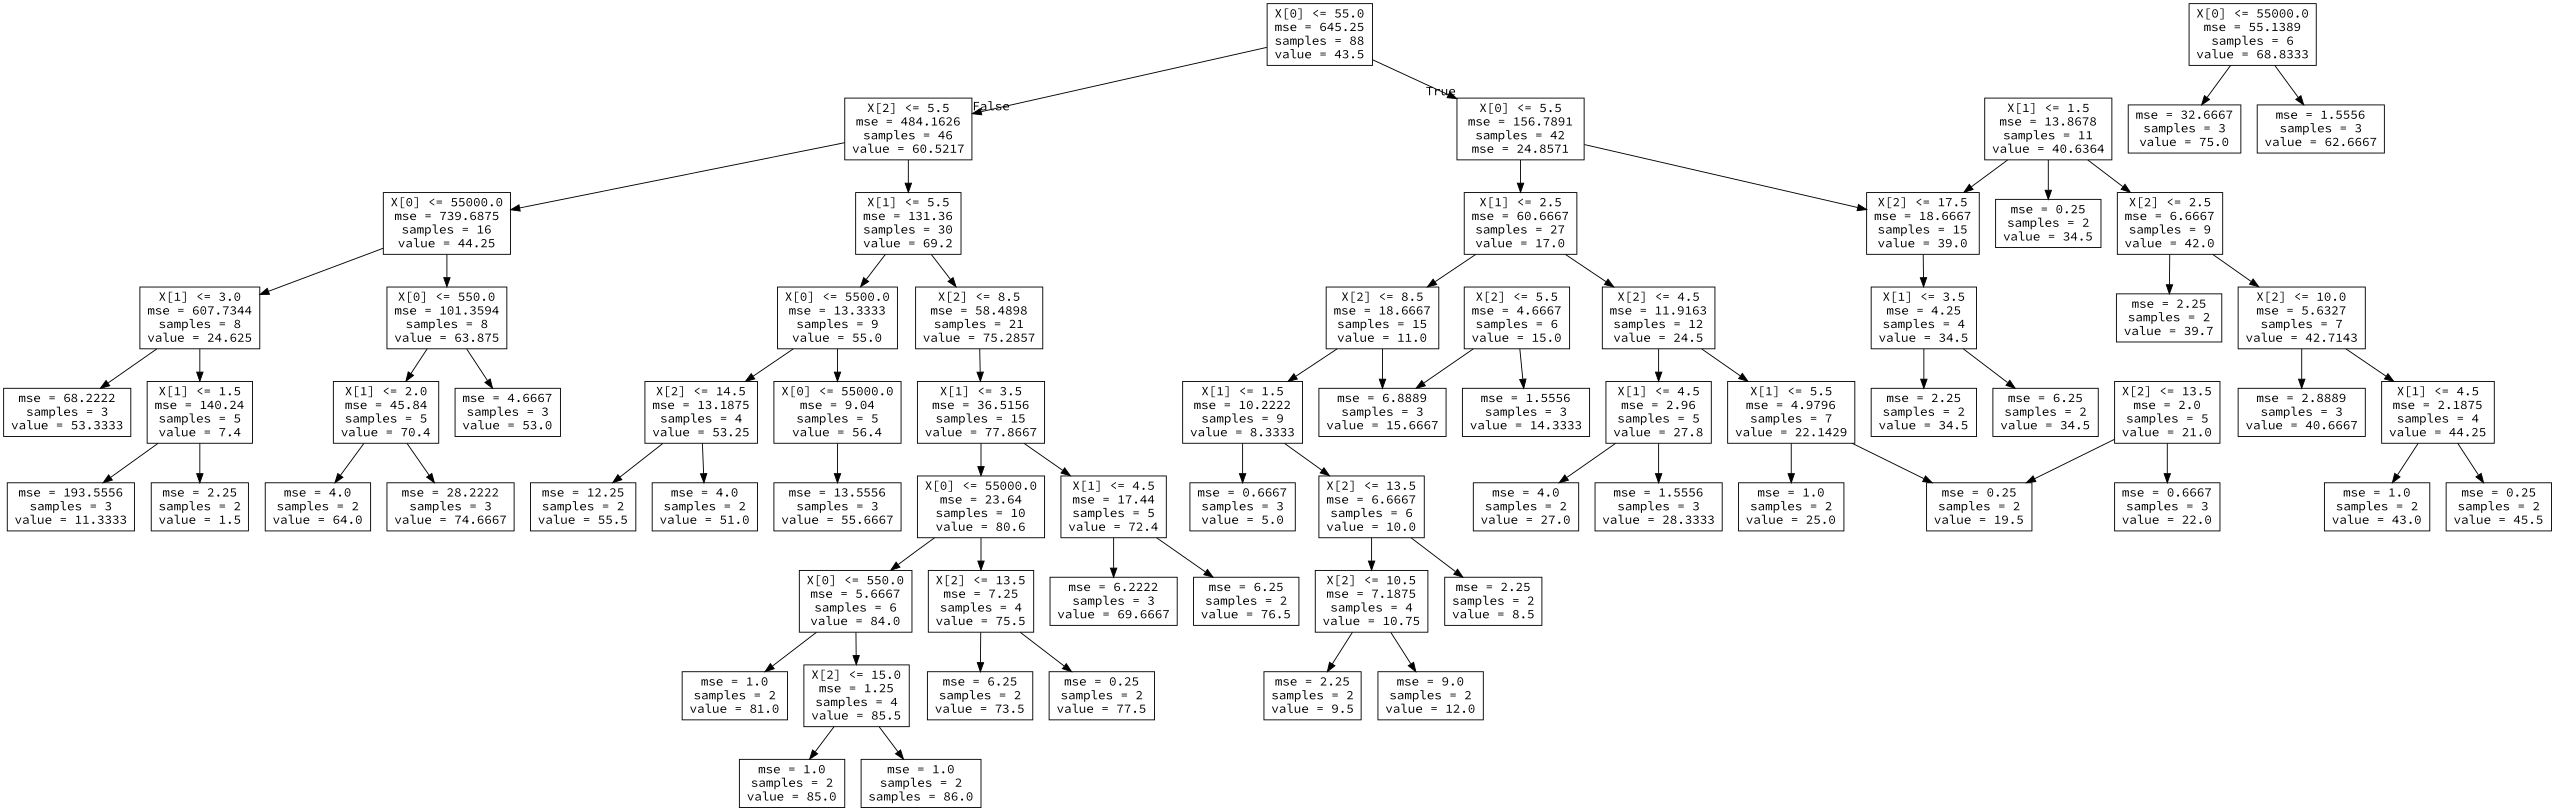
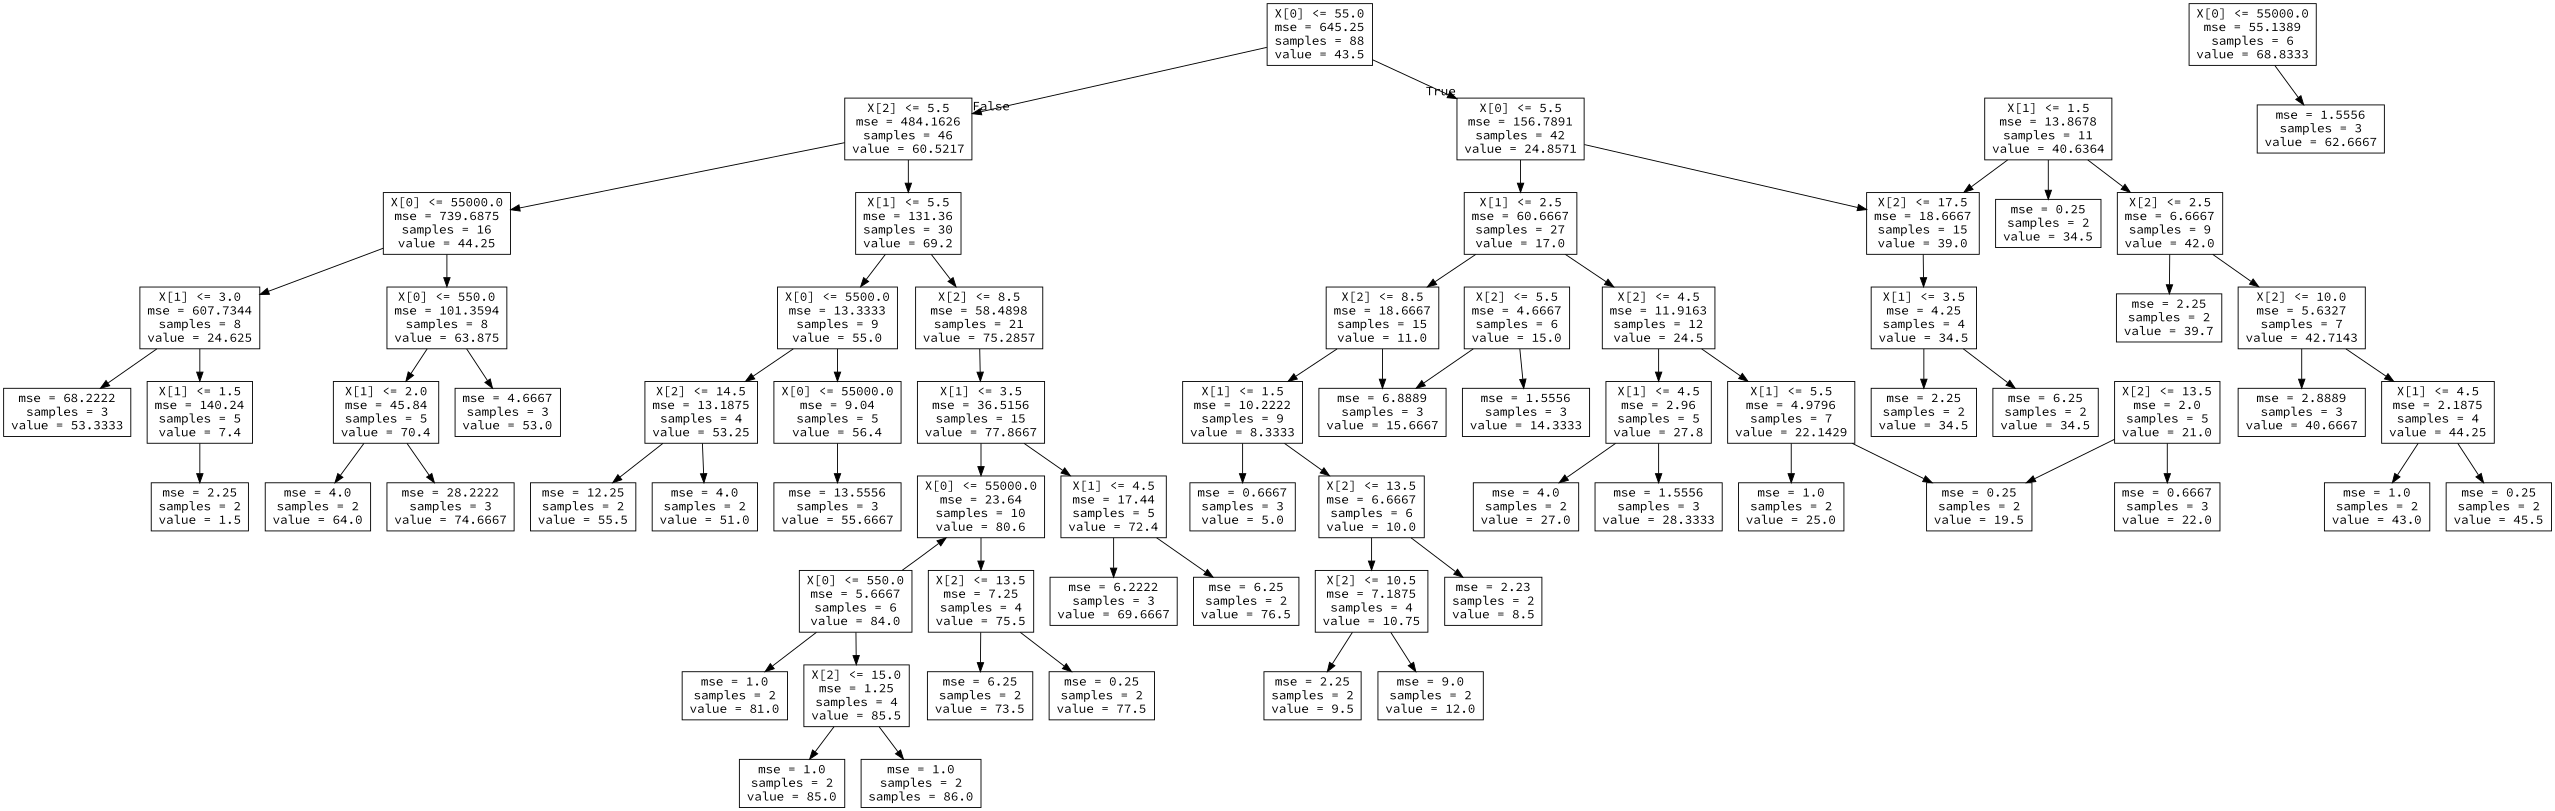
(1521, 129) -> (1521, 129)
(2185, 129) -> none
(71, 507) -> none
(916, 551) -> (921, 557)
(1493, 601) -> (1493, 601)
